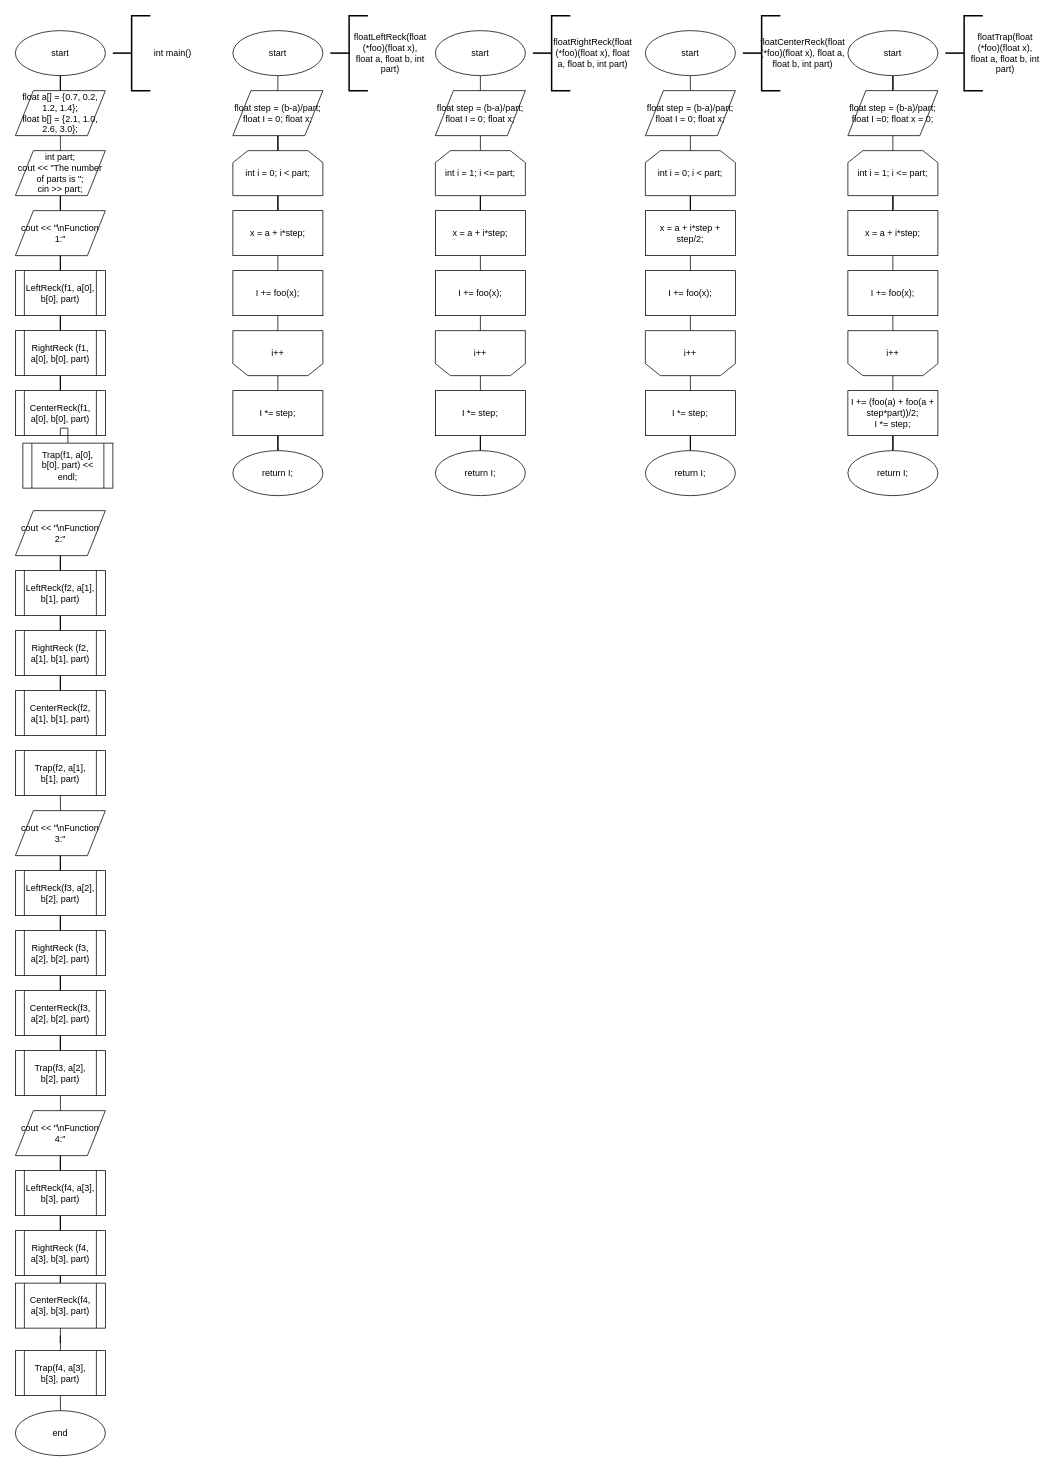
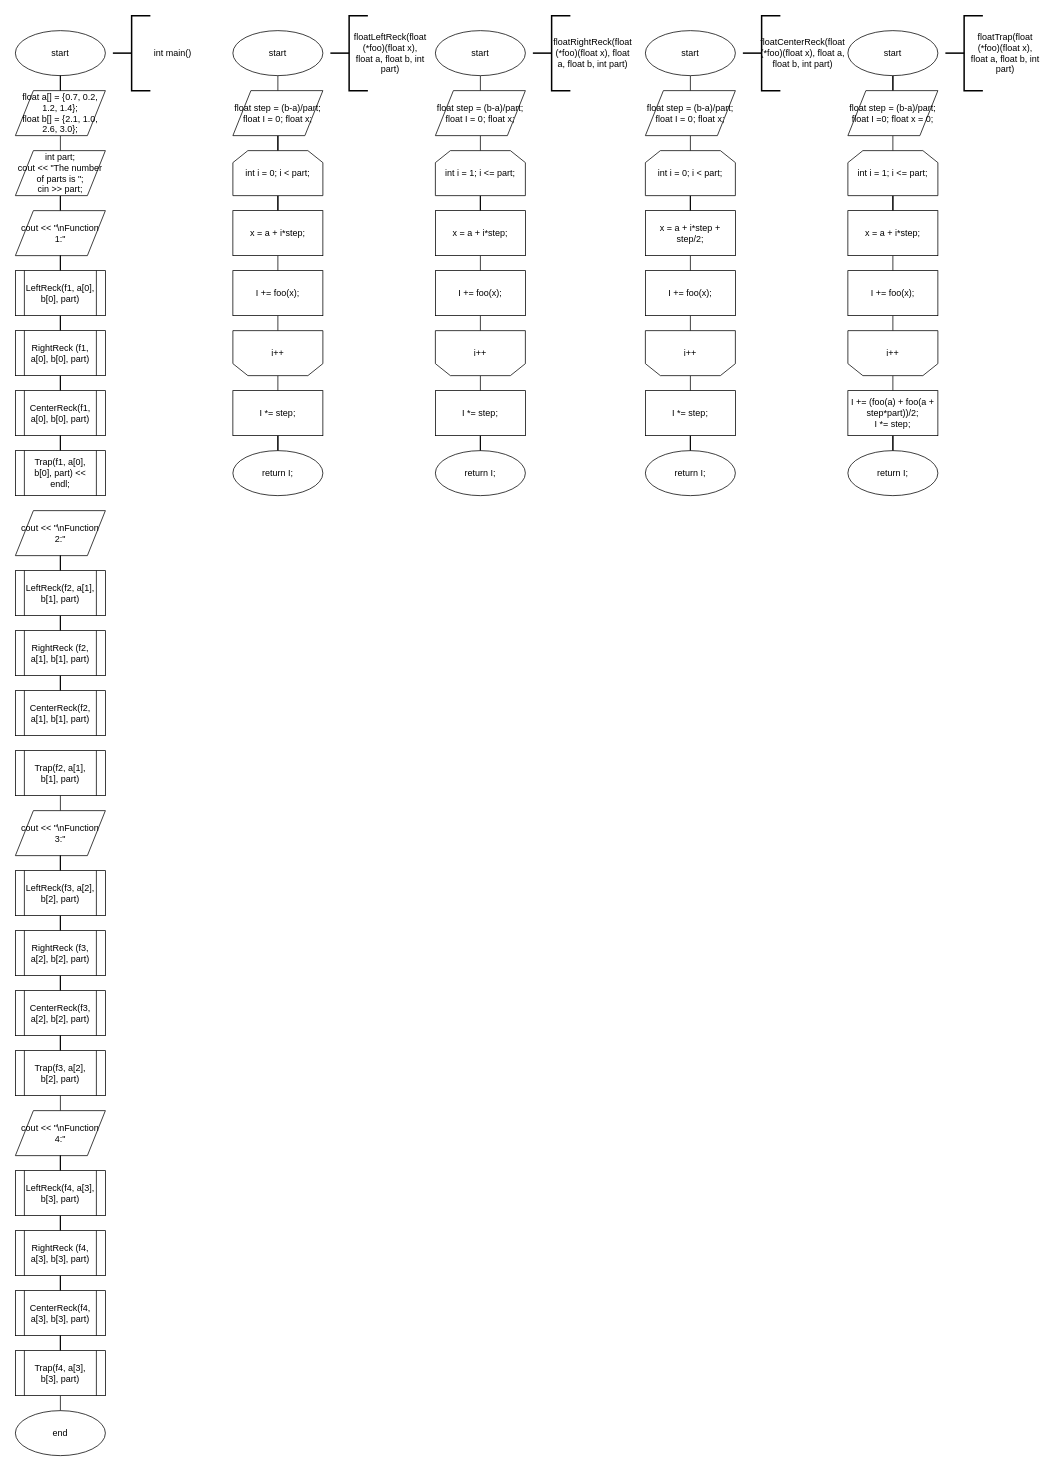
(68, 465) -> (60, 473)
(60, 1305) -> (60, 1313)
